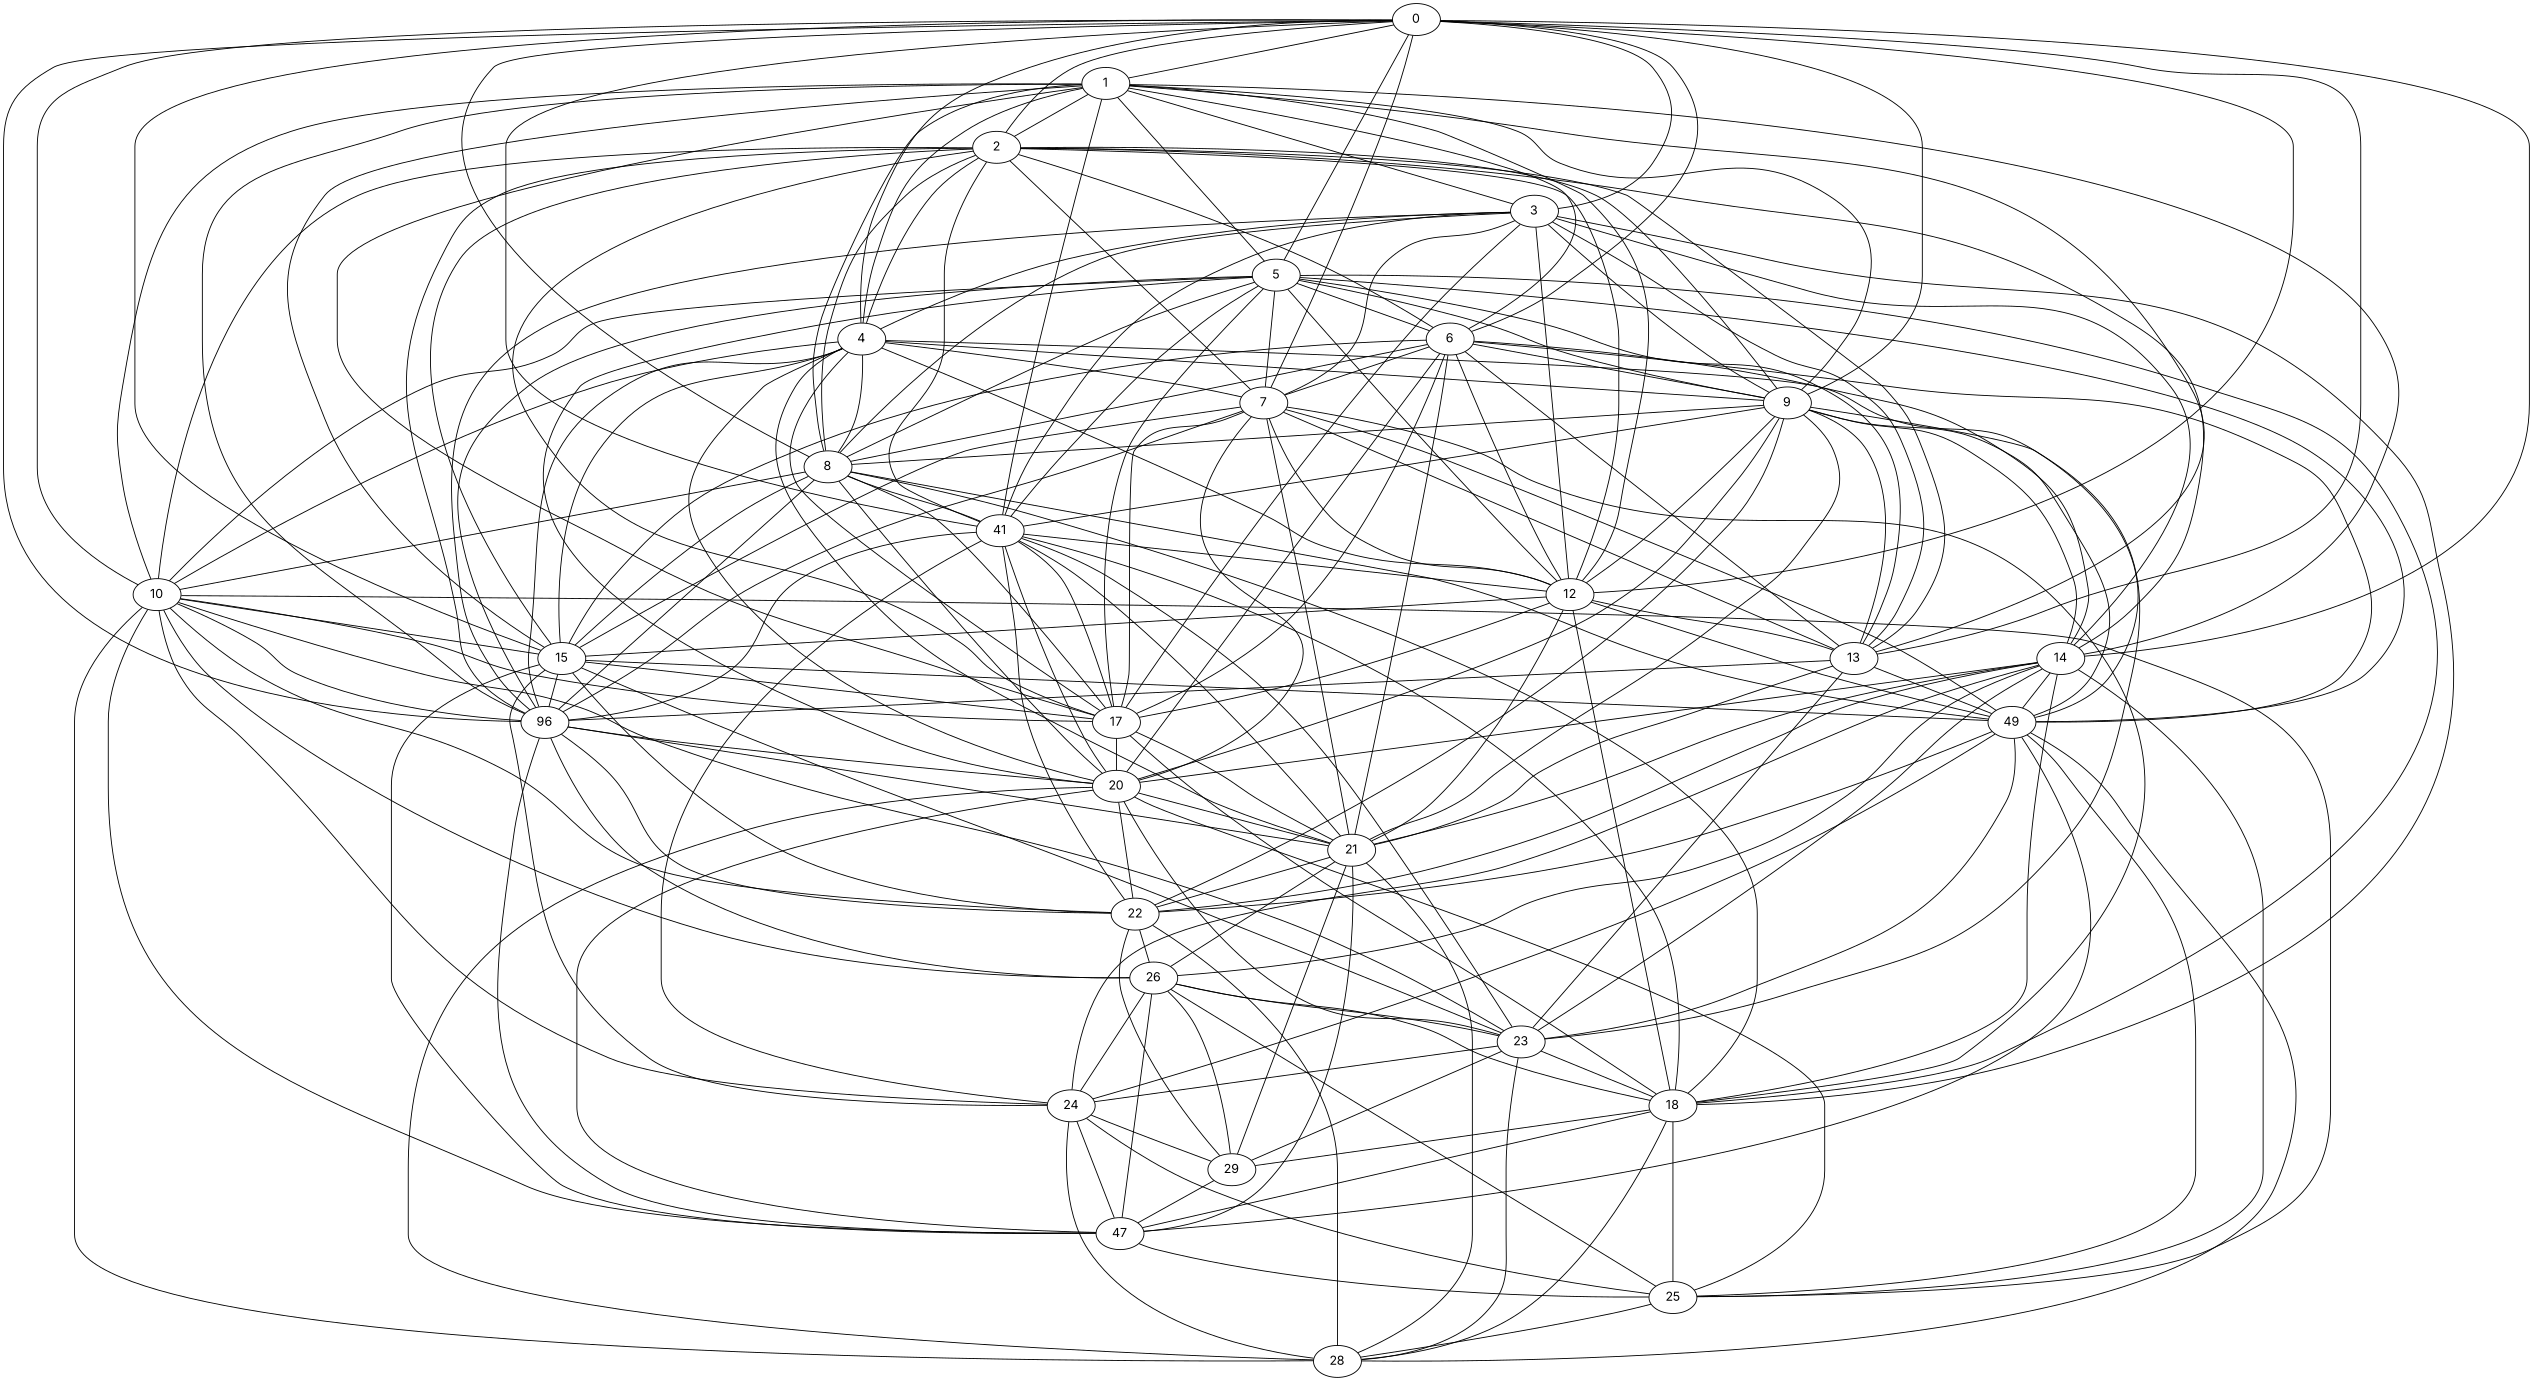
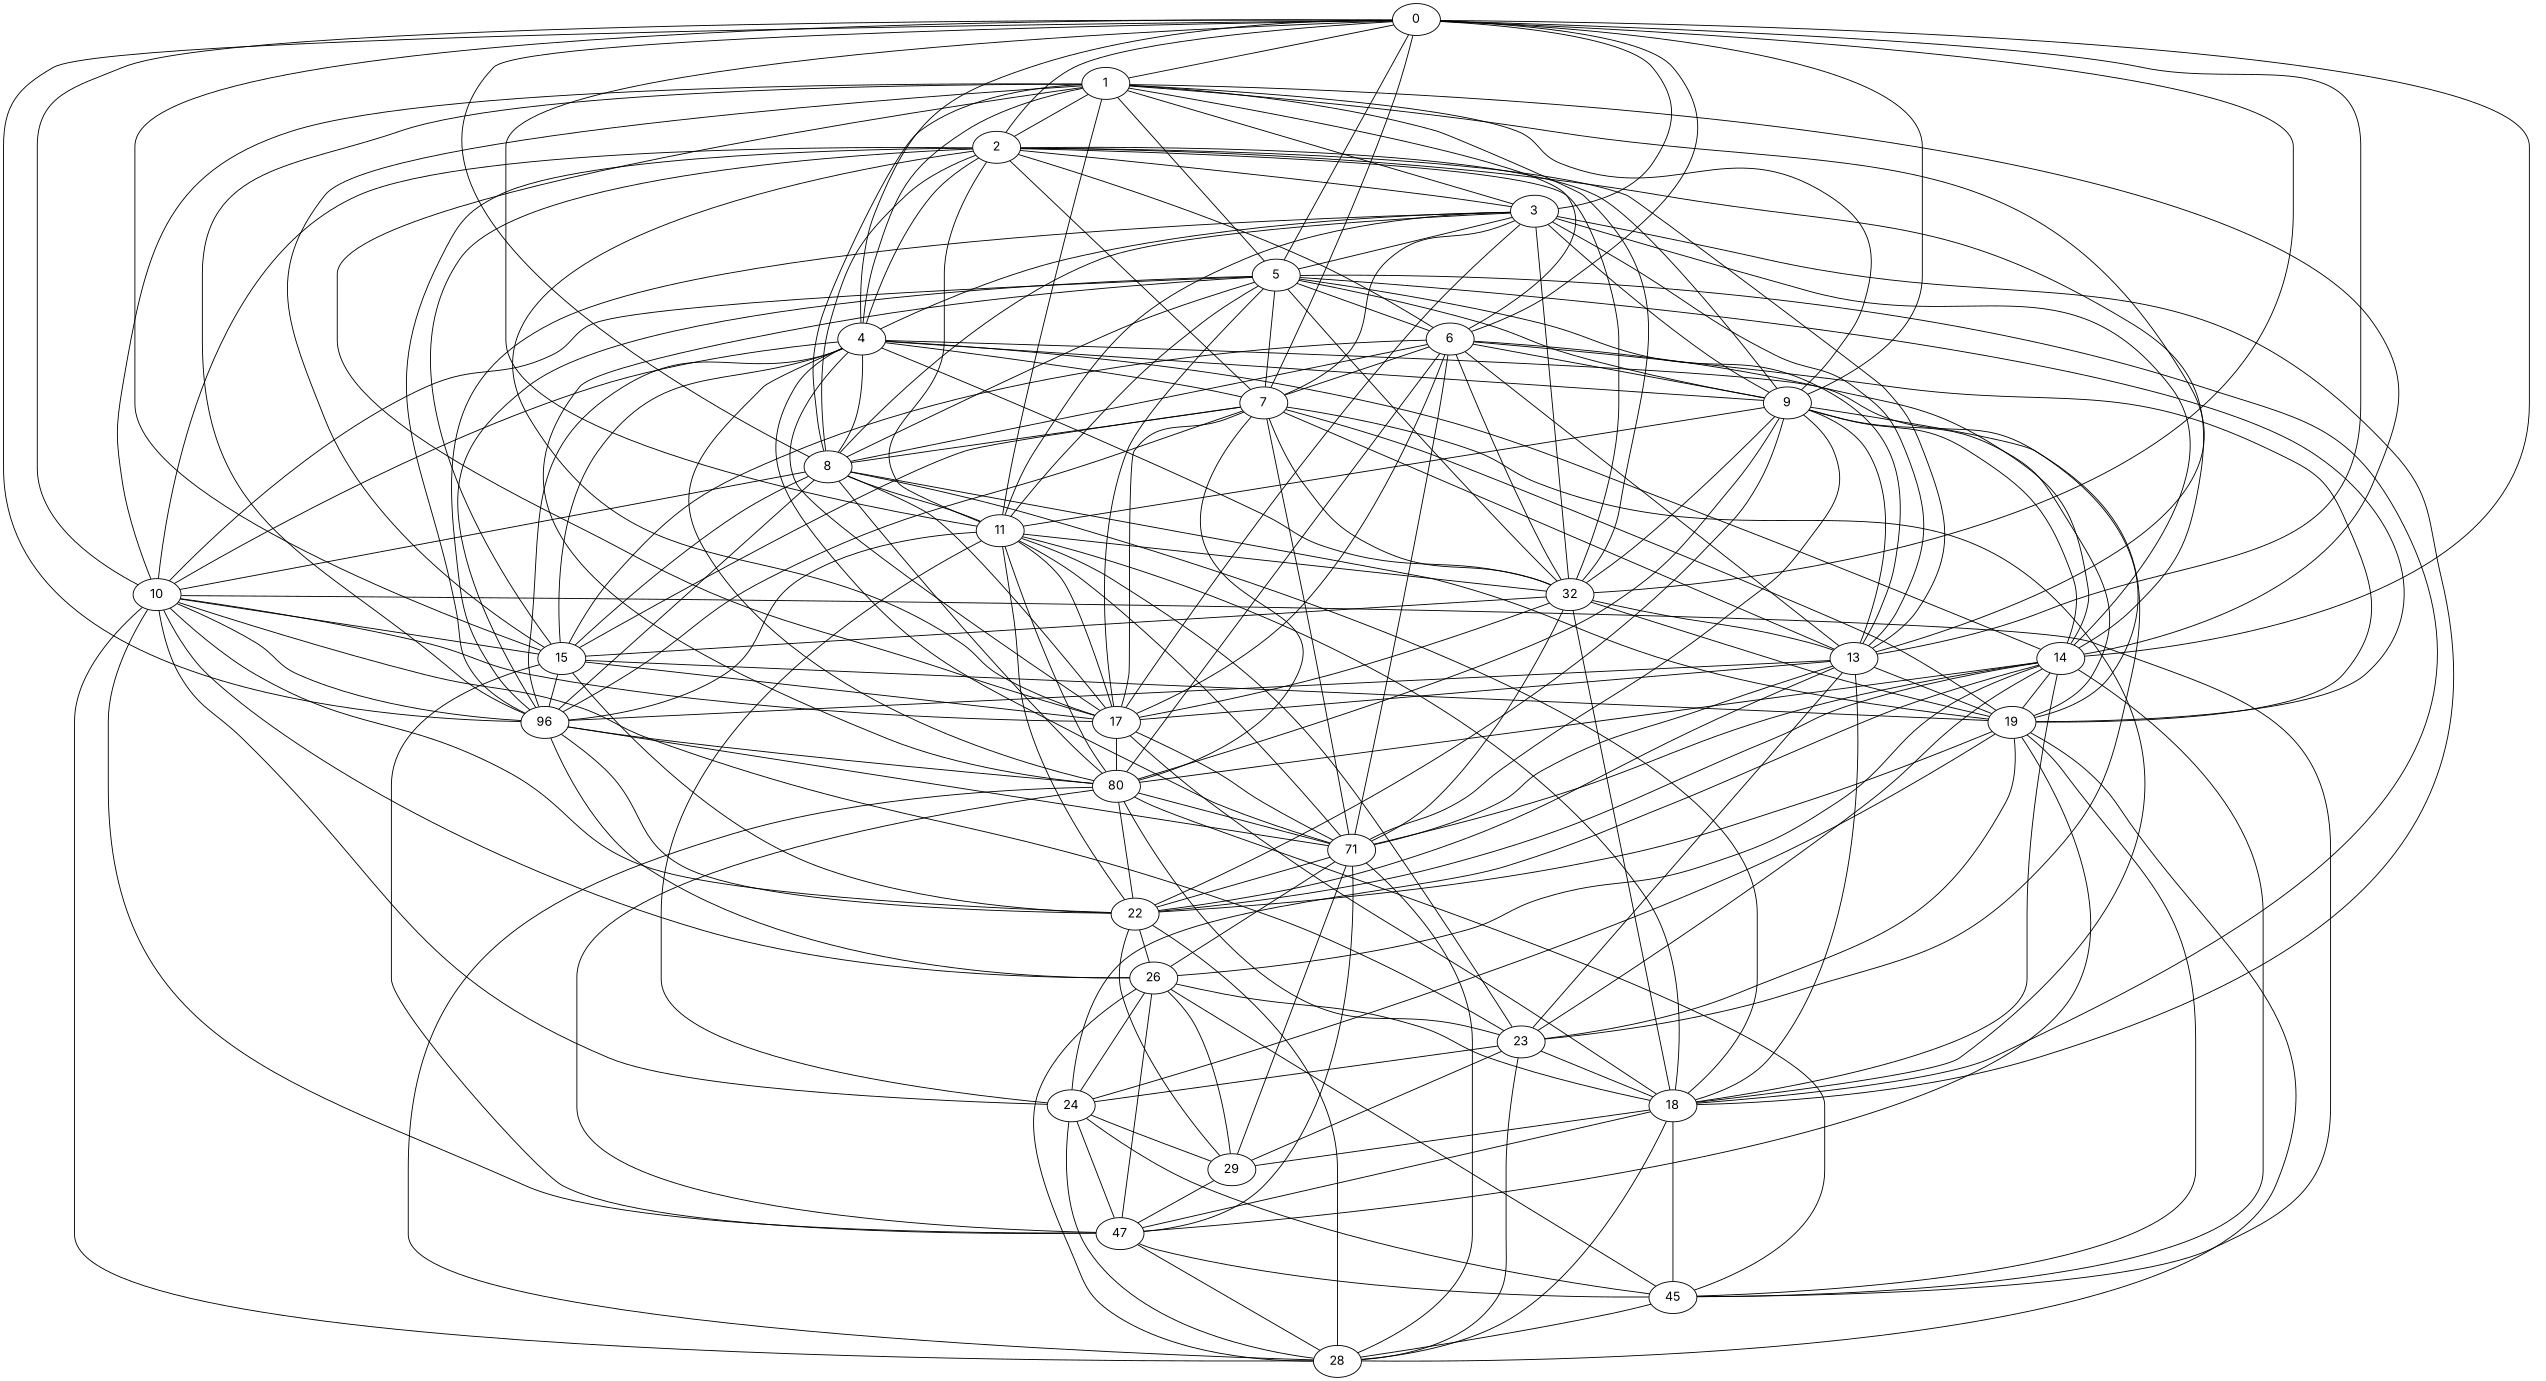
none -> (1266, 176)
none -> (1395, 246)
none -> (1480, 431)
(1308, 435) -> (958, 447)
(1000, 531) -> (1000, 531)
(1570, 595) -> (1570, 595)
none -> (1485, 690)
(2012, 722) -> (2012, 722)
(1116, 786) -> (1116, 786)
none -> (1507, 821)
(1352, 850) -> (1352, 850)
(1065, 859) -> none
none -> (1837, 917)
(1337, 1010) -> (1066, 1240)
(635, 1046) -> none
(609, 1184) -> (1229, 1298)
(1673, 1298) -> (1673, 1298)
